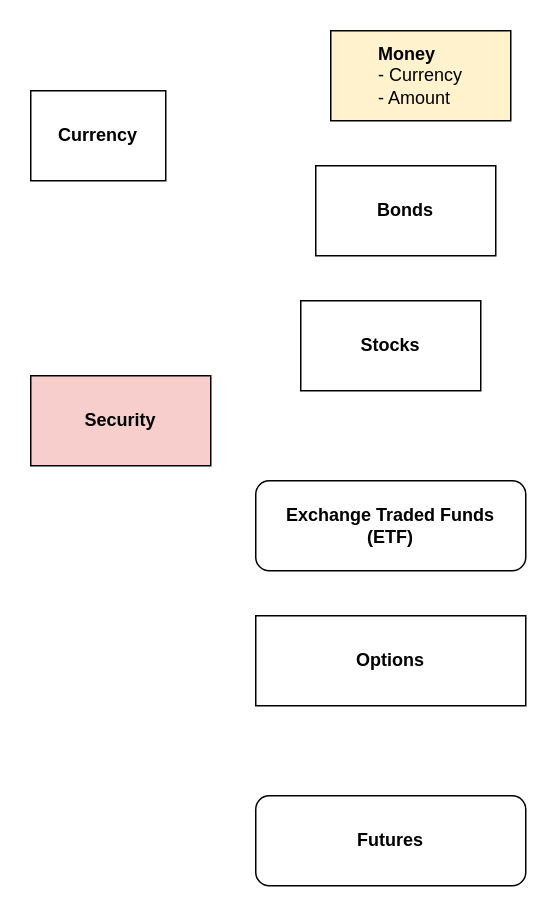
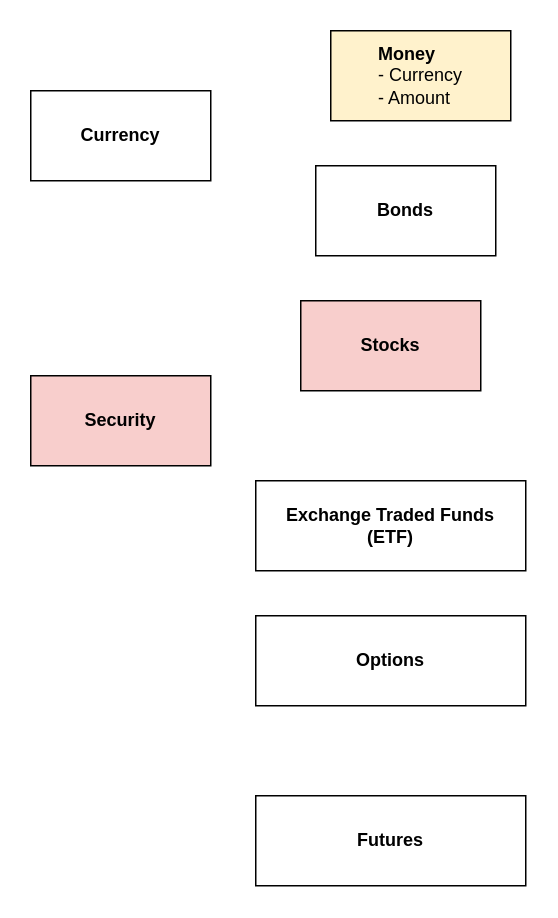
(98, 136) -> (121, 136)
(391, 346) -> (391, 346)
(391, 526) -> (391, 526)
(391, 841) -> (391, 841)
